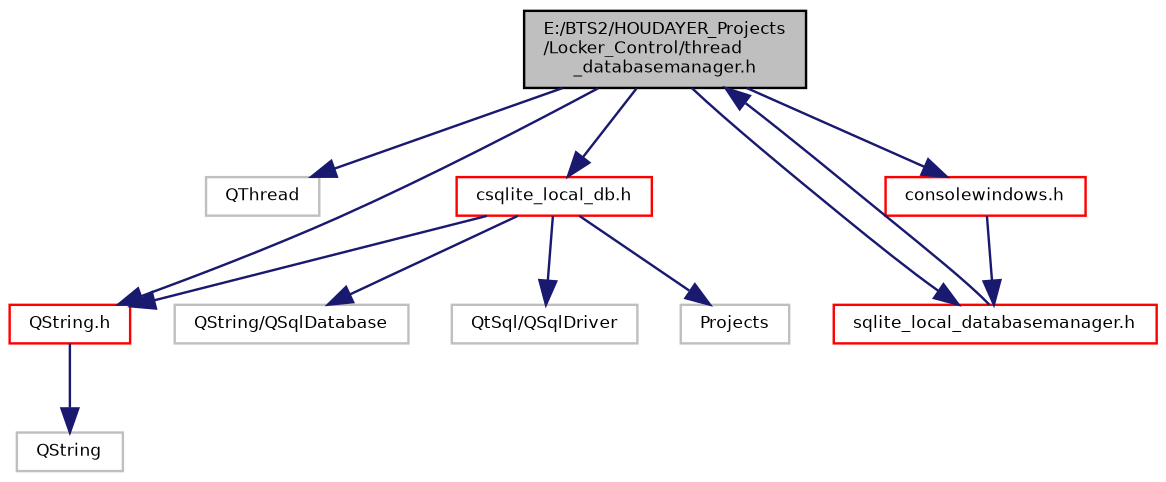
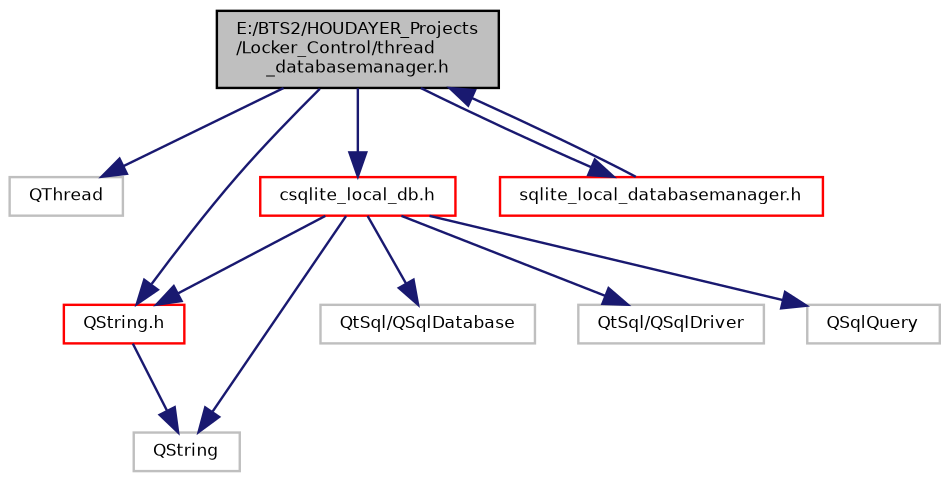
(986, 196) -> none
none -> (279, 314)
(292, 324) -> (428, 324)
(735, 324) -> (874, 324)
